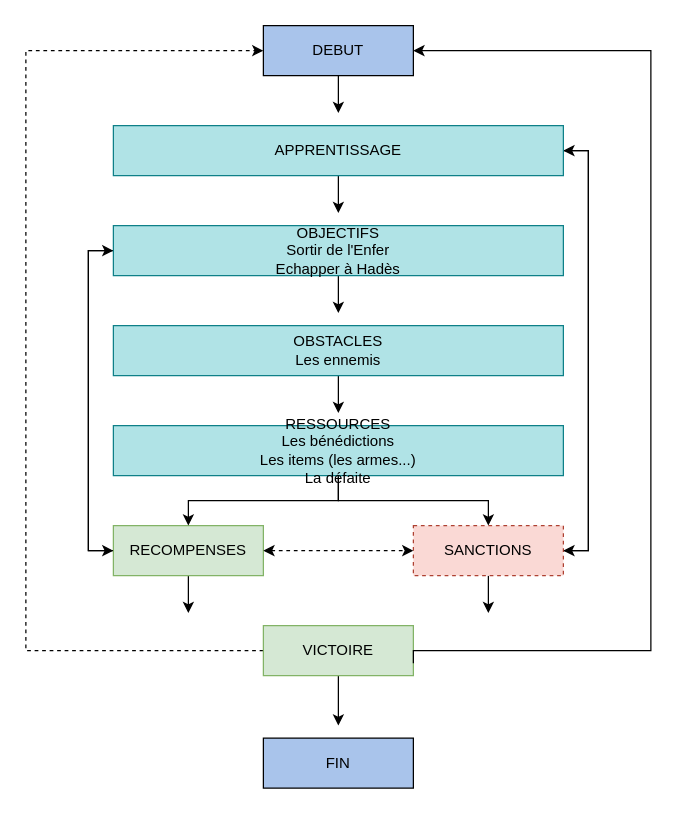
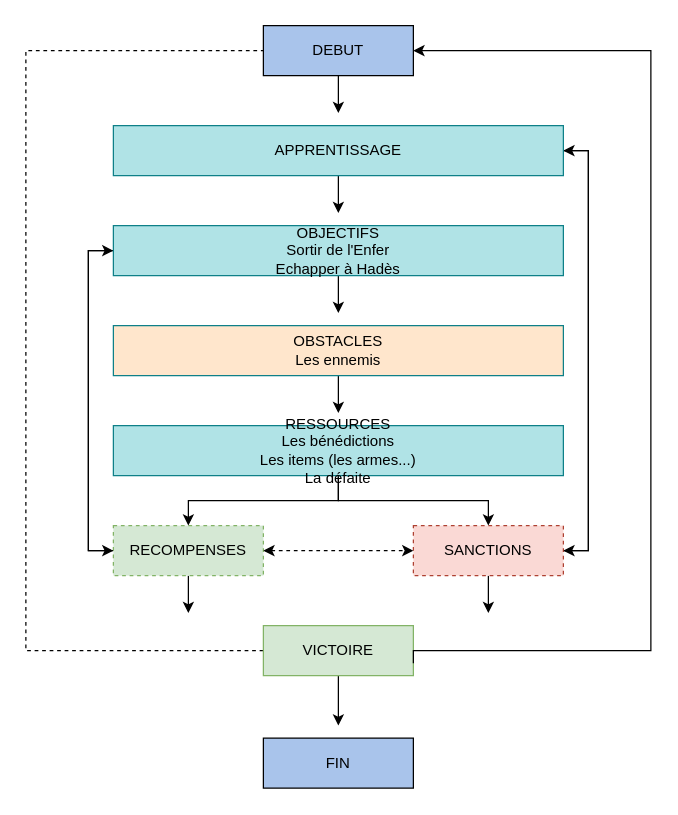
(253, 51) -> (256, 51)
(338, 351) -> (338, 351)
(188, 551) -> (188, 551)
